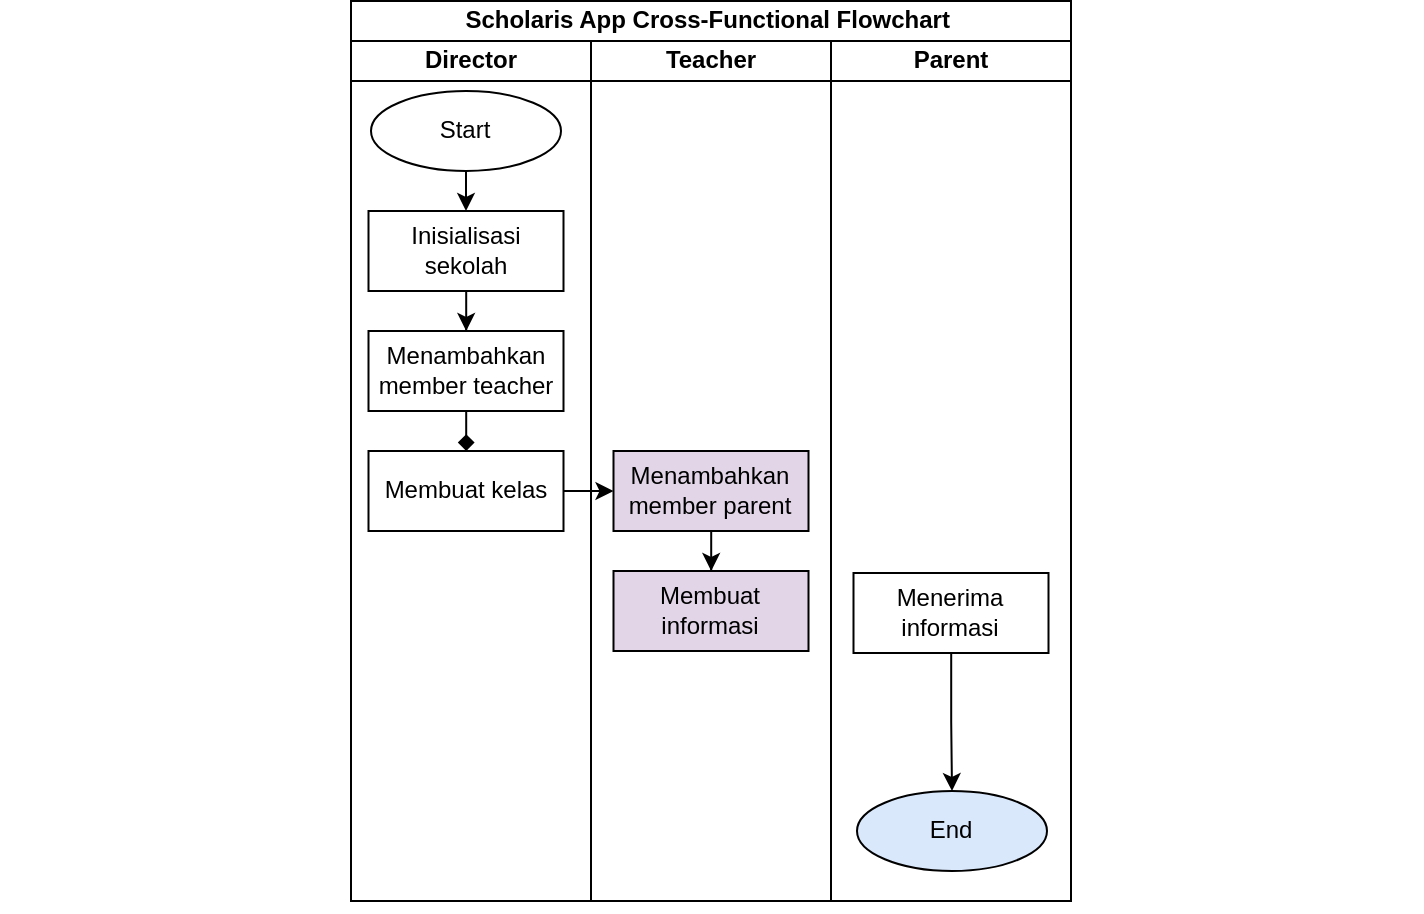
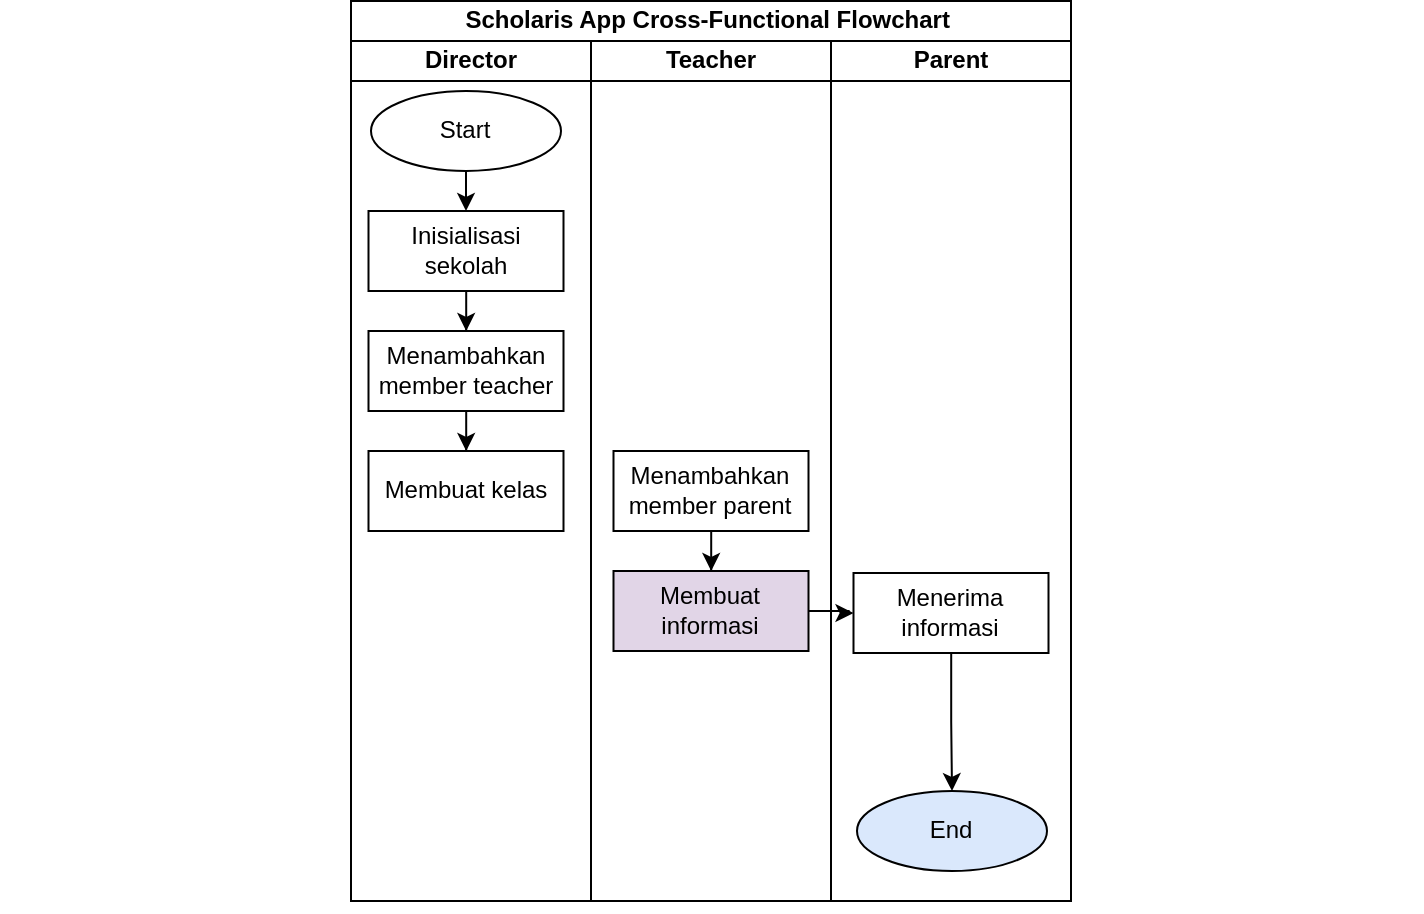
(466, 435) -> (466, 436)
(582, 491) -> none
(711, 491) -> (711, 491)
none -> (833, 611)
